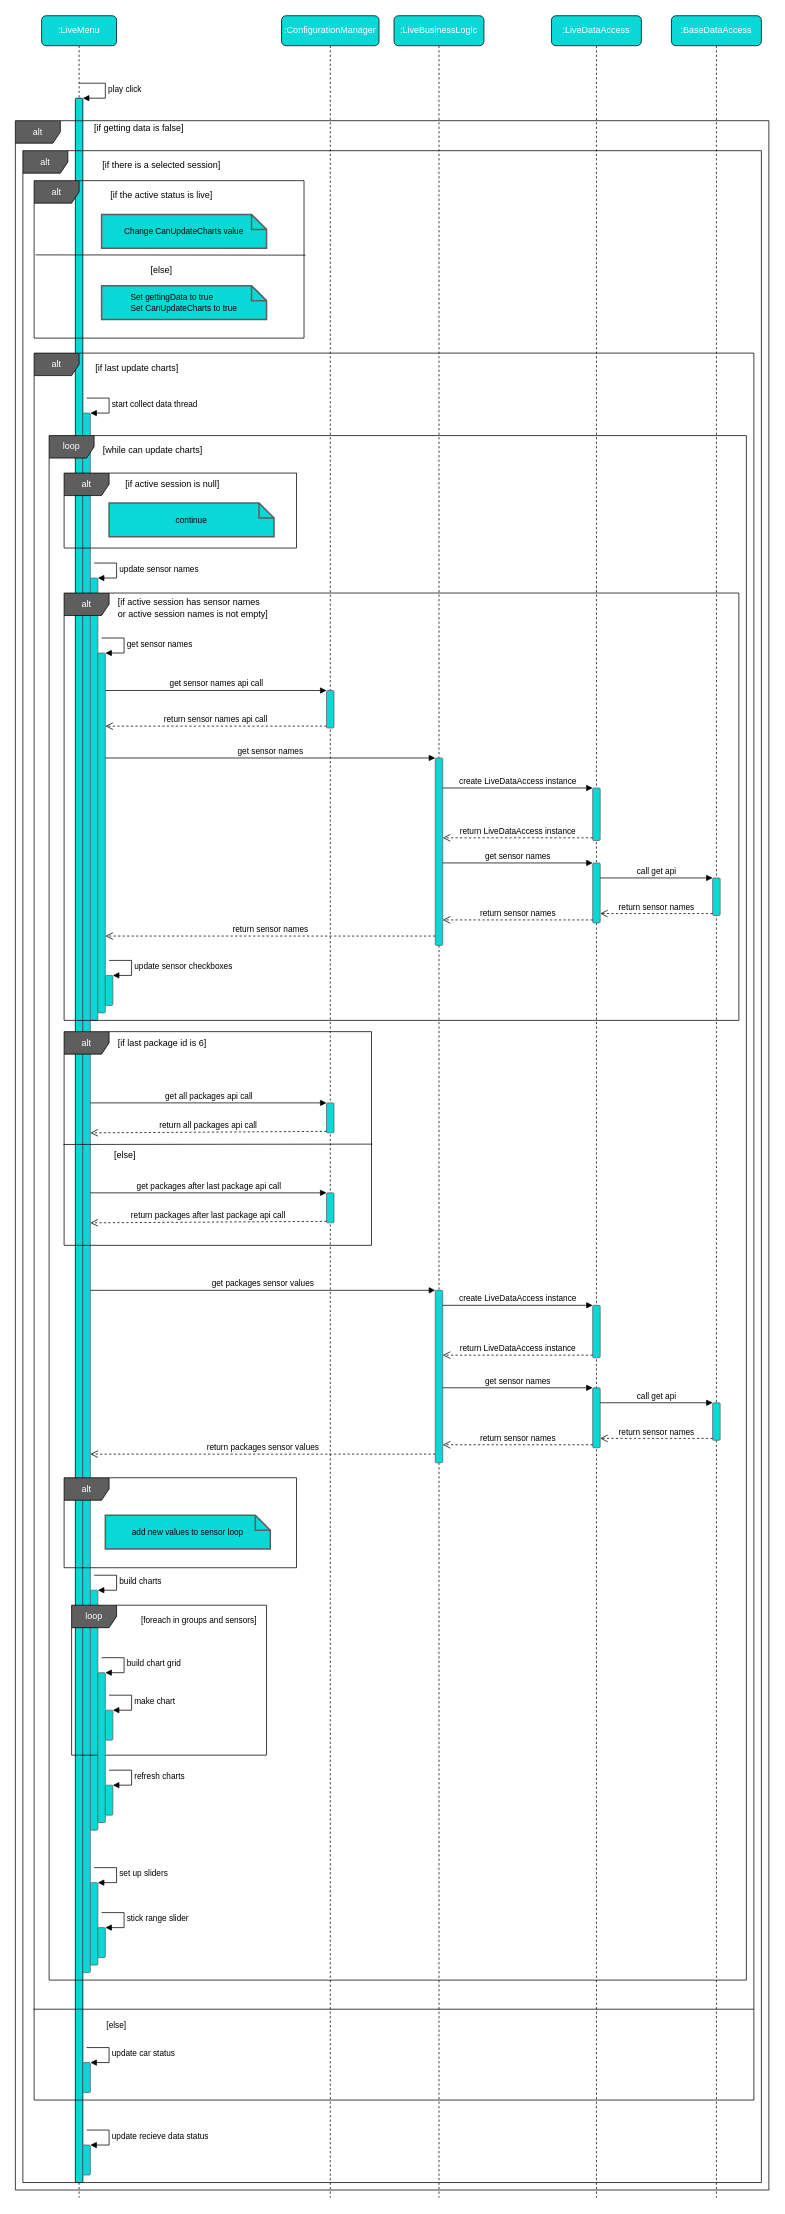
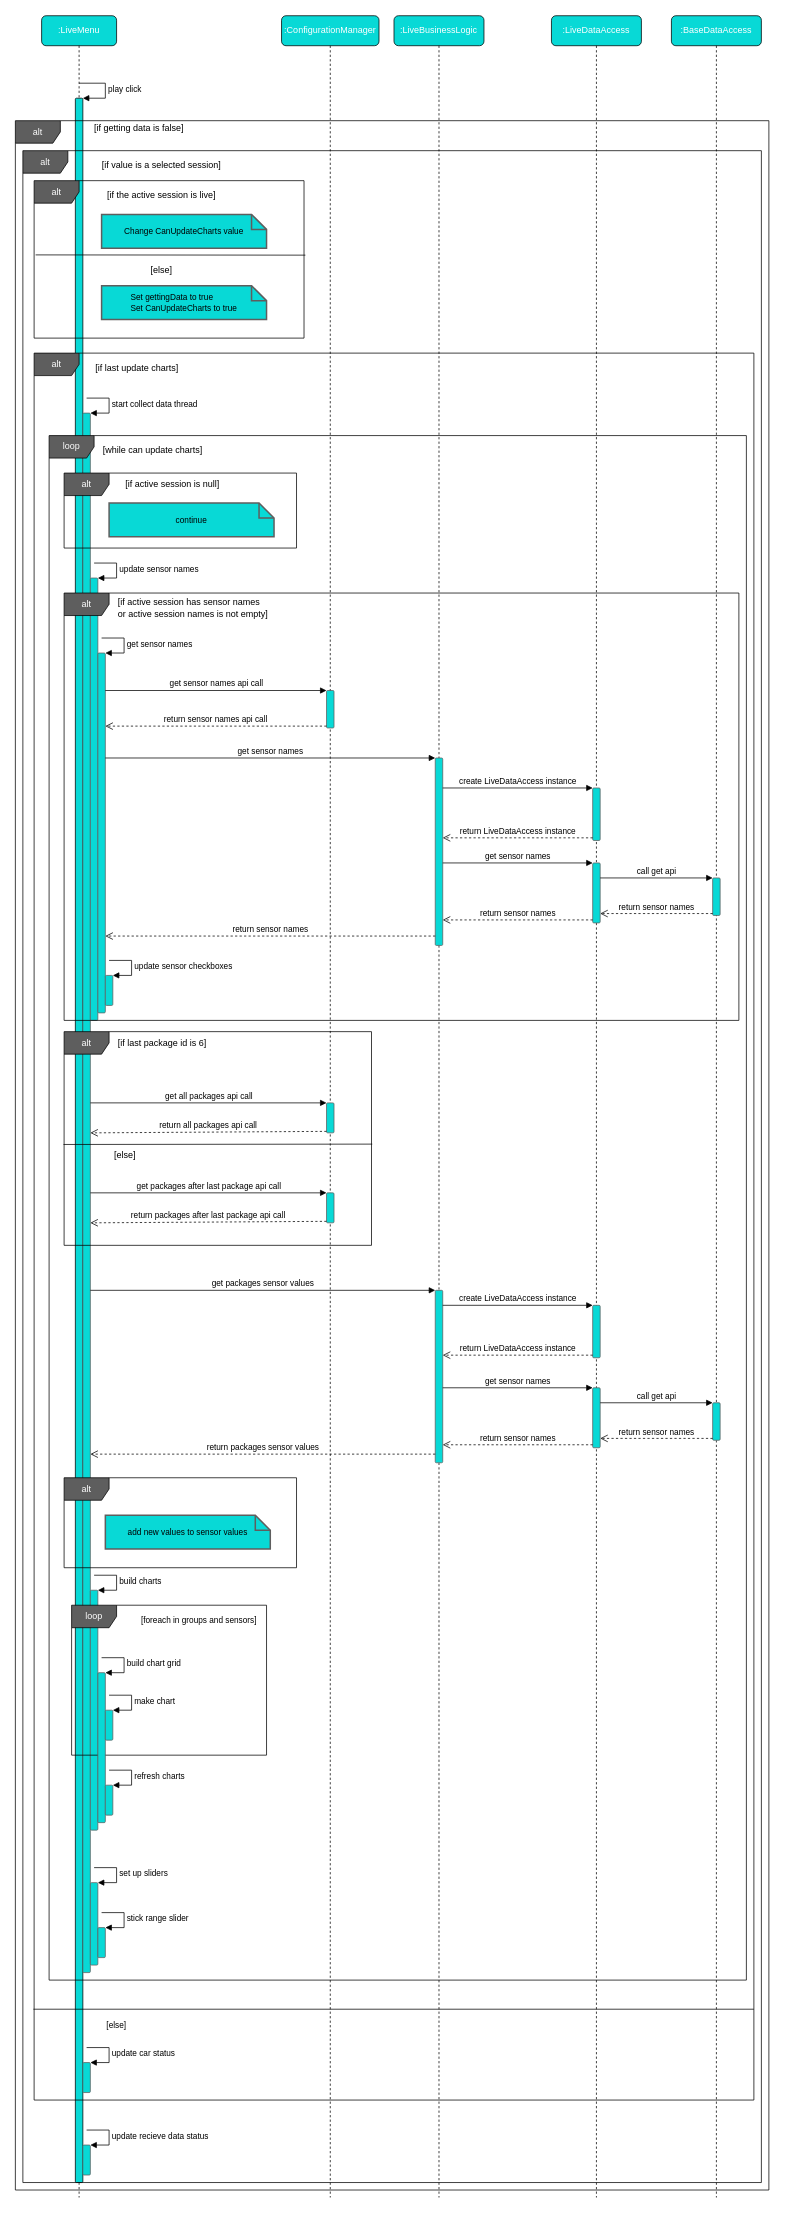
(162, 165) -> (162, 165)
(162, 195) -> (162, 195)
(188, 1533) -> (188, 1533)
